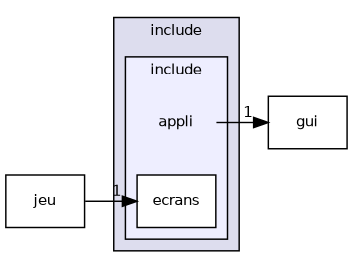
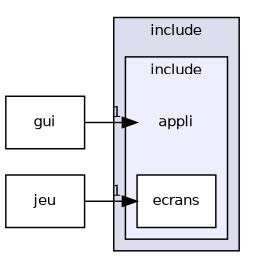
(235, 122) -> (104, 122)
